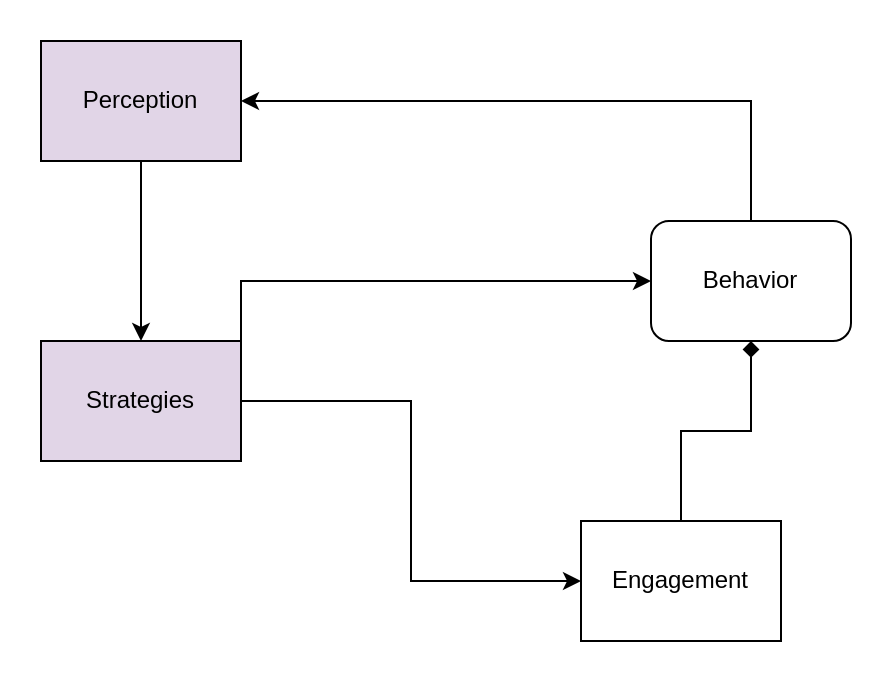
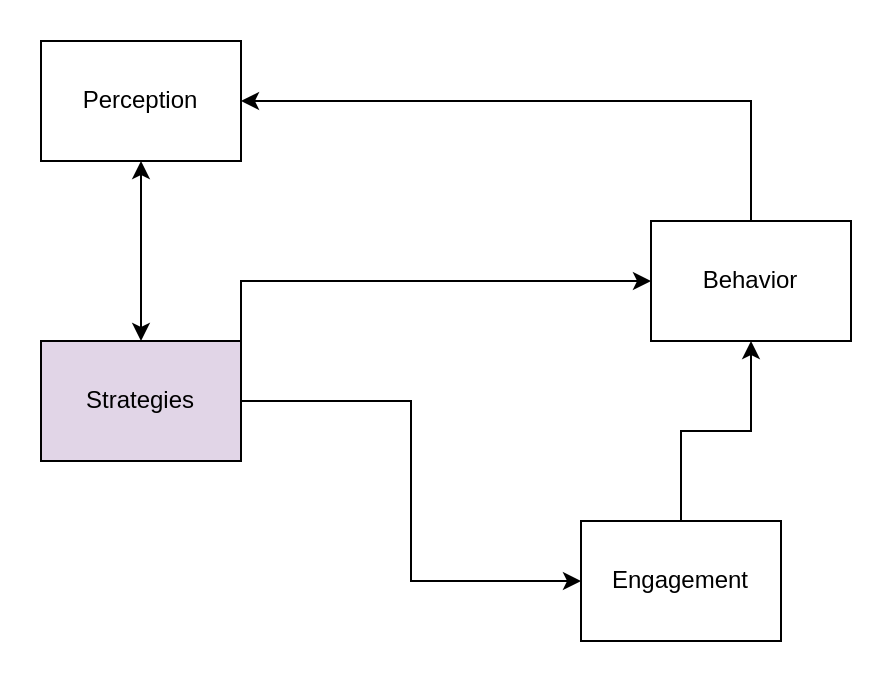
(141, 101) -> (141, 101)
(141, 170) -> (141, 176)
(751, 281) -> (751, 281)
(751, 357) -> (751, 356)
